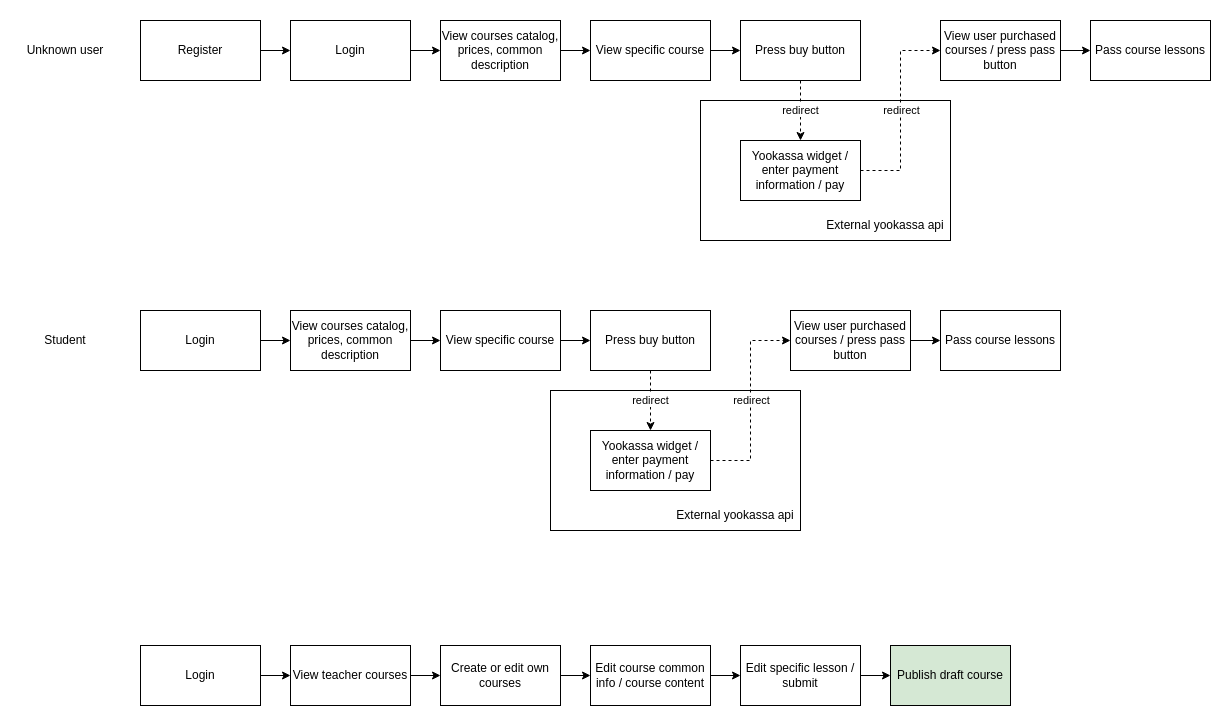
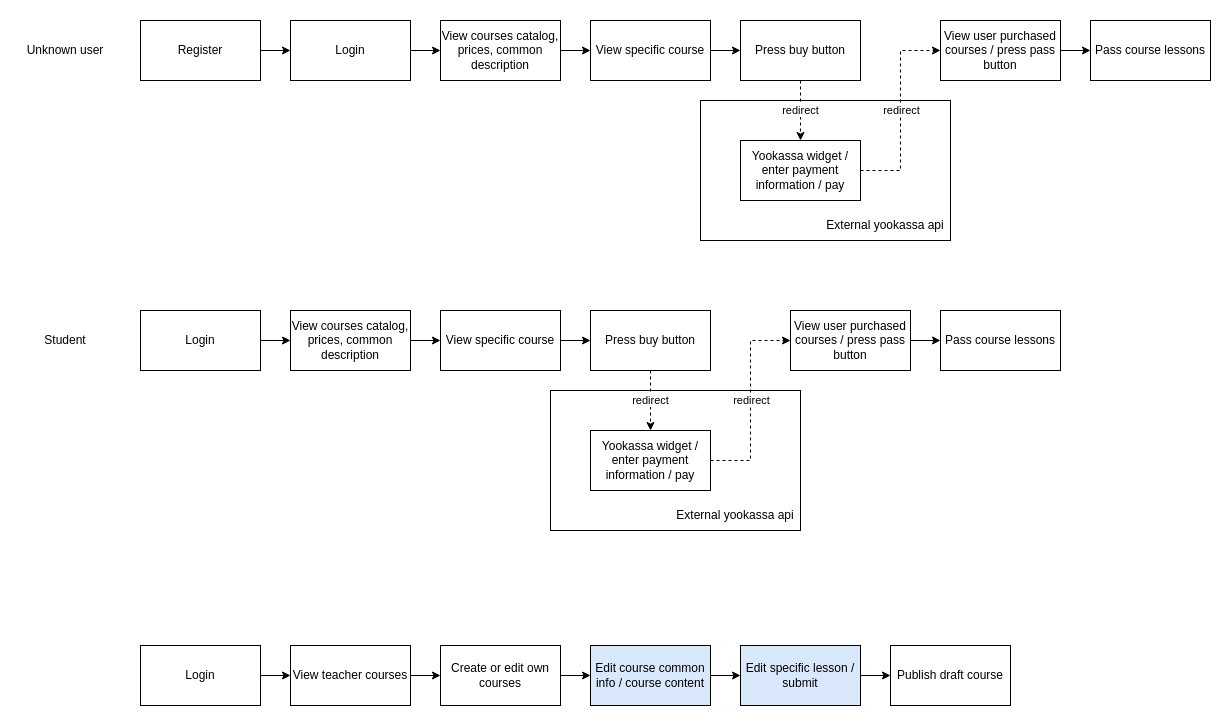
(651, 676) -> (651, 676)
(801, 676) -> (801, 676)
(951, 676) -> (951, 676)
